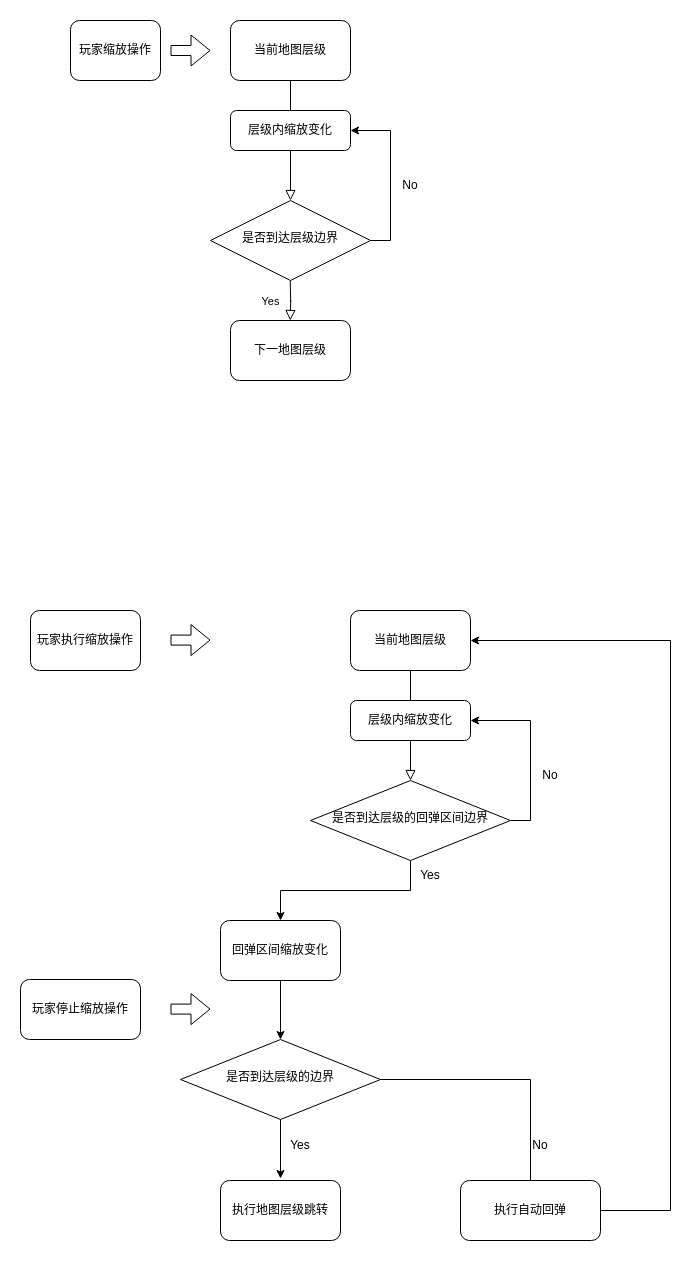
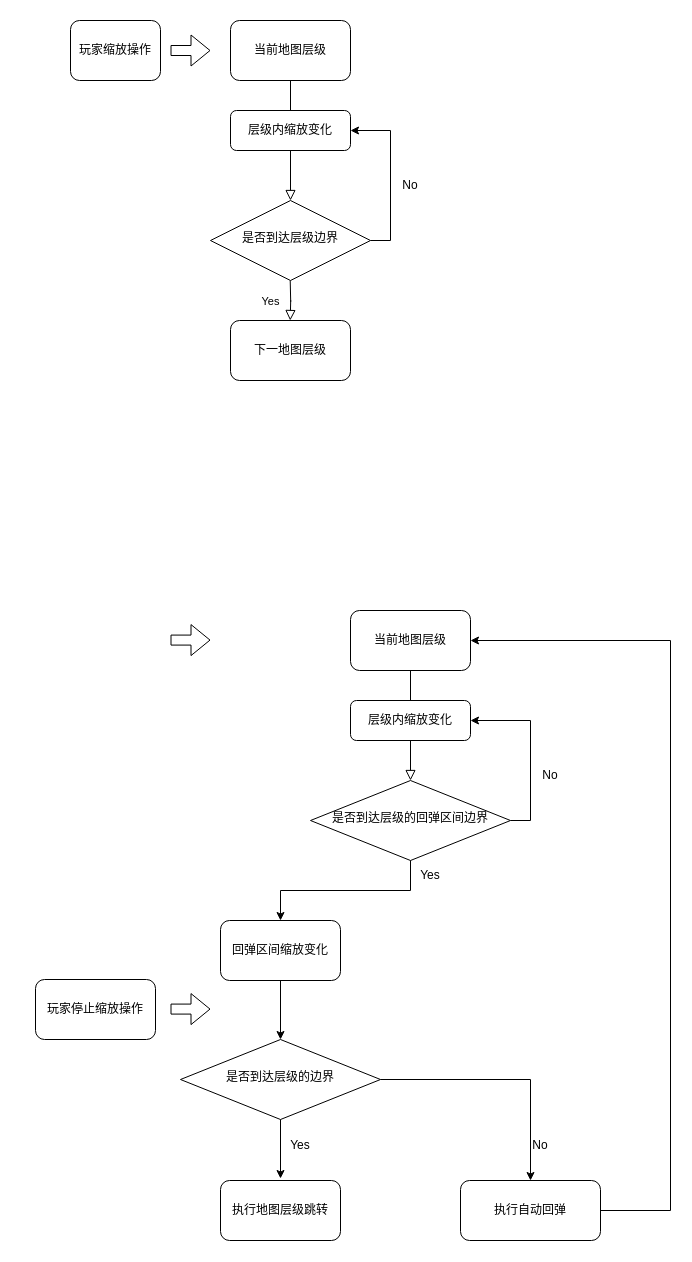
(86, 641) -> none
(81, 1010) -> (96, 1010)
(531, 1175) -> (531, 1172)
